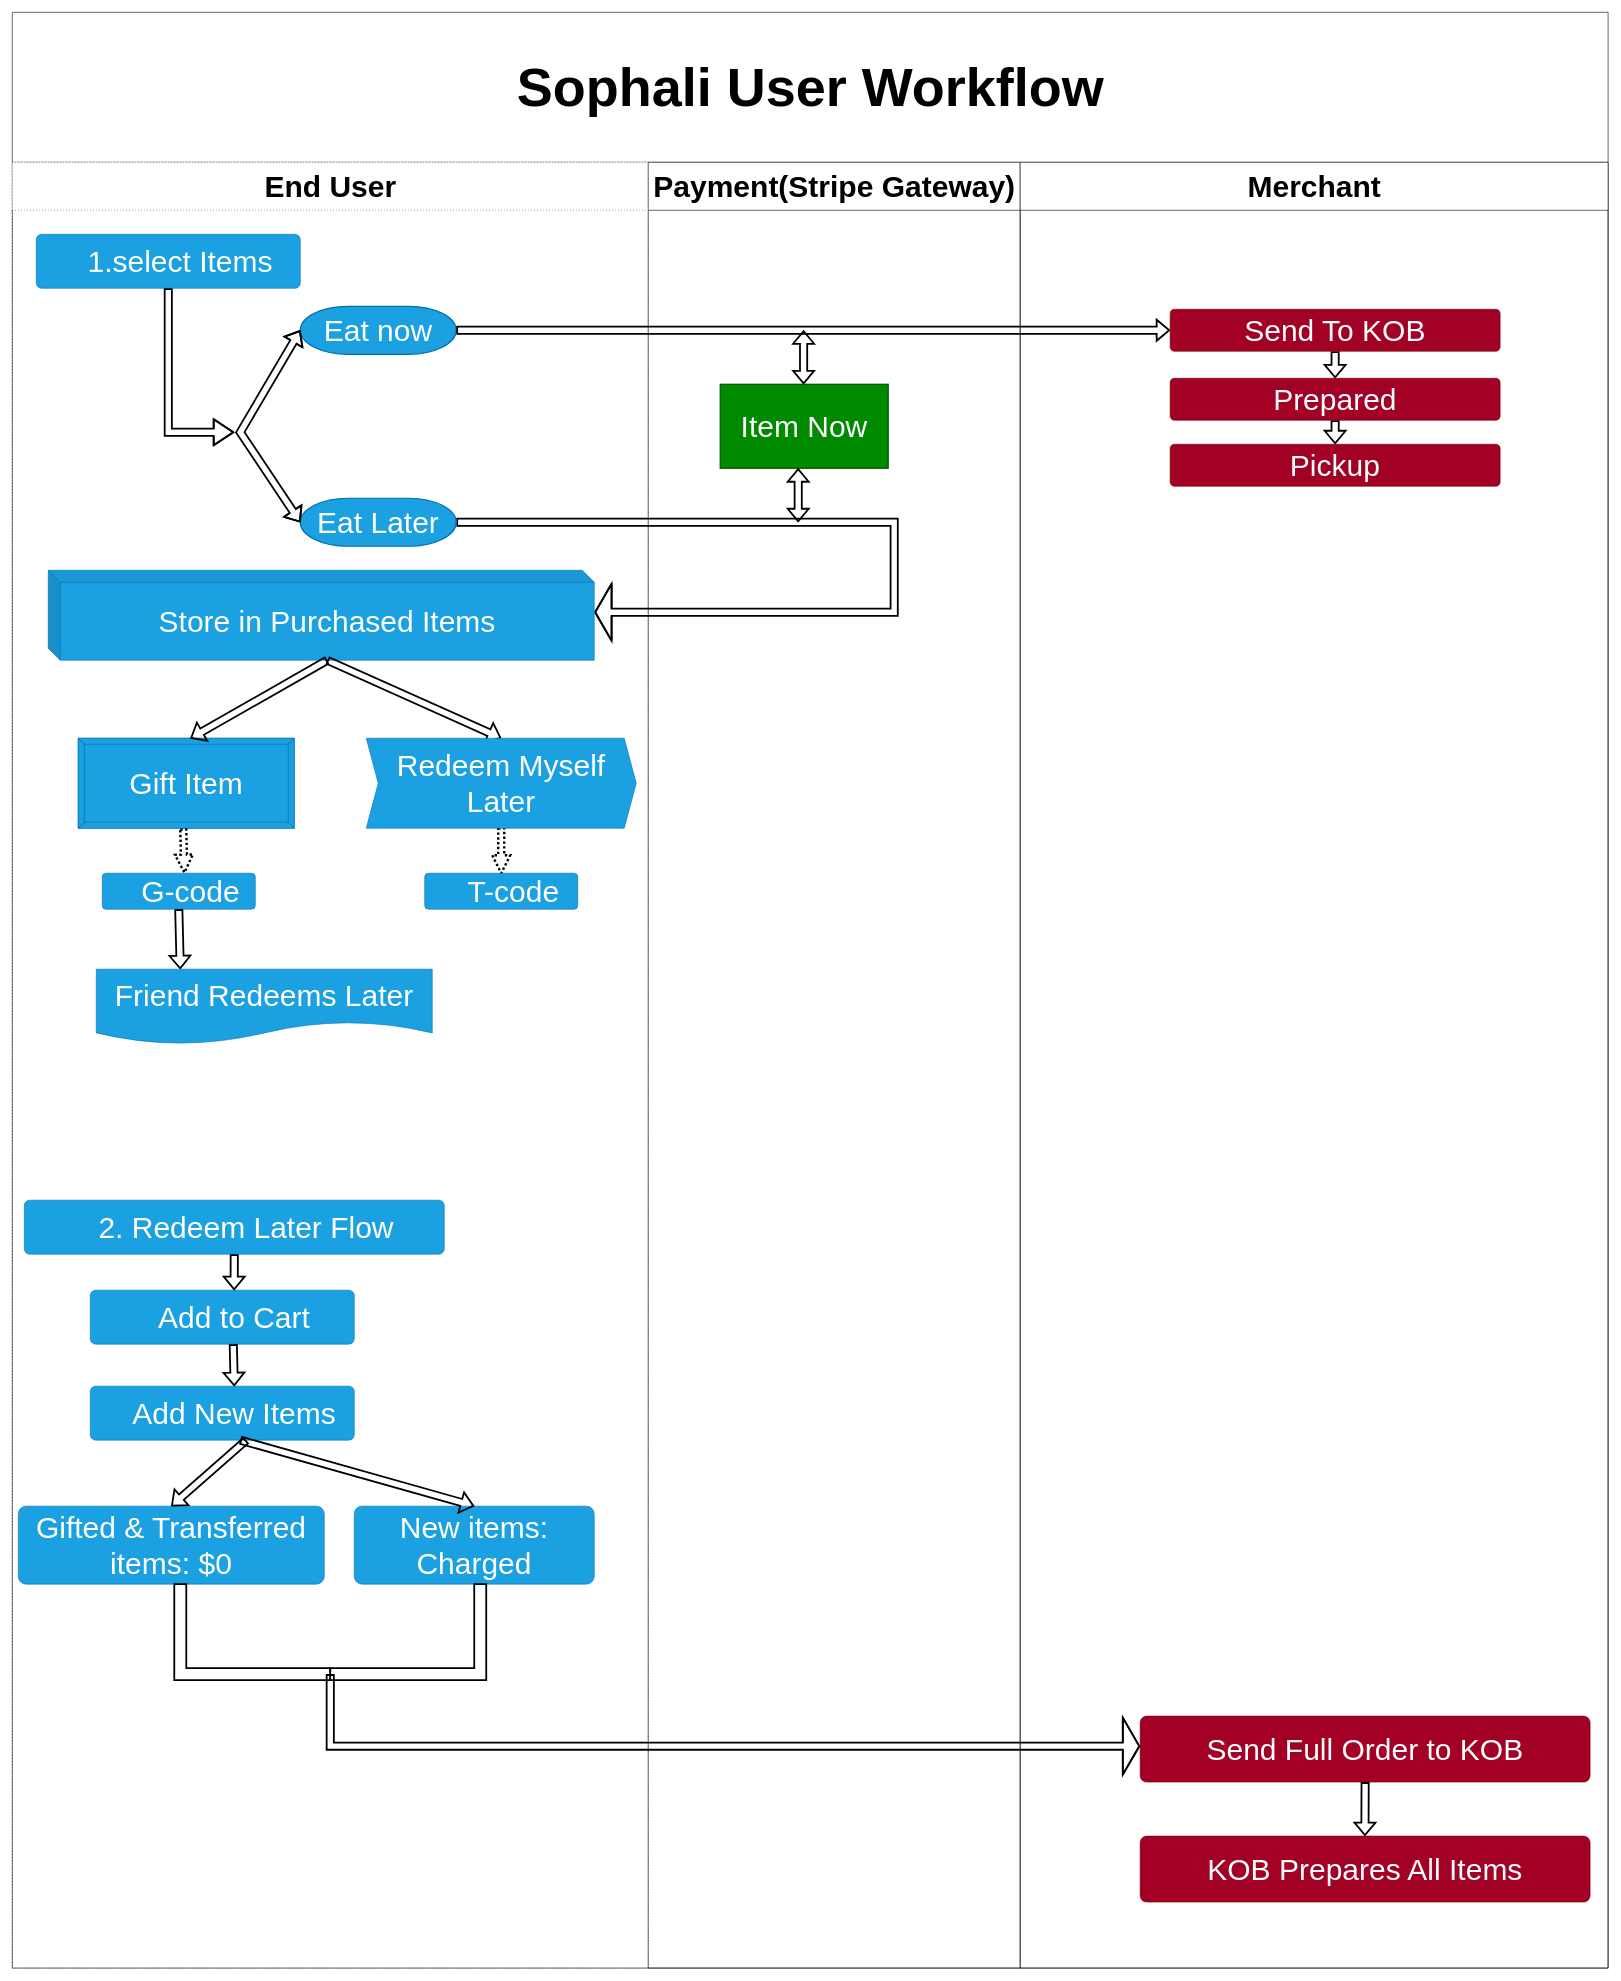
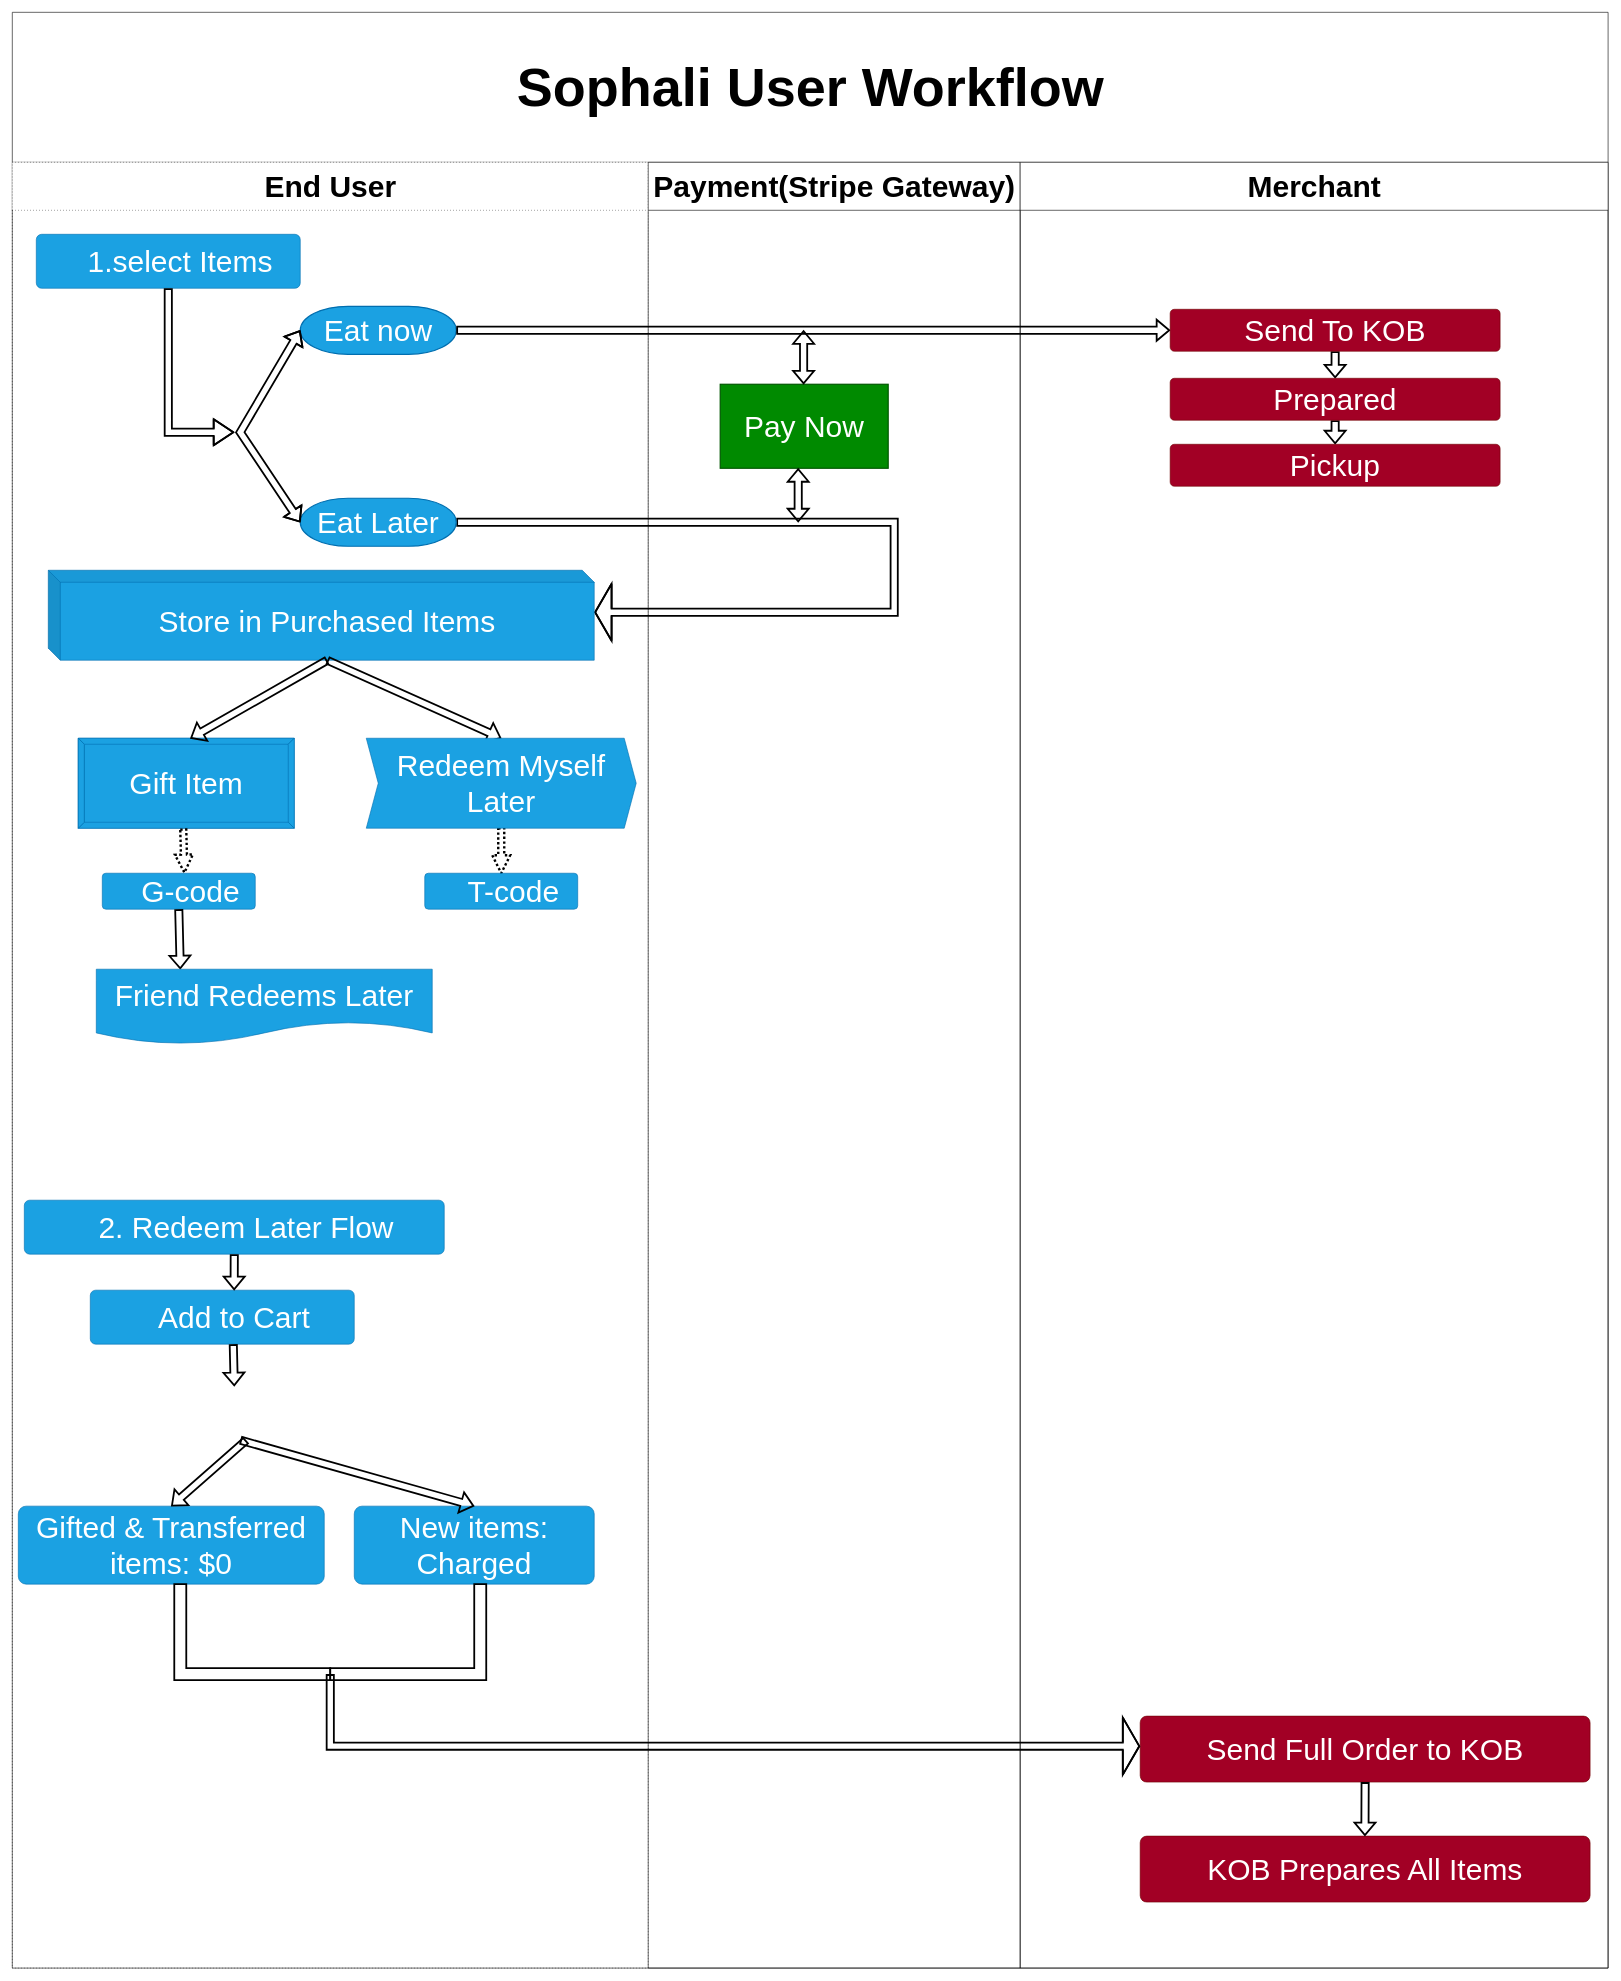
(804, 426) -> (804, 426)
(222, 1413) -> none
